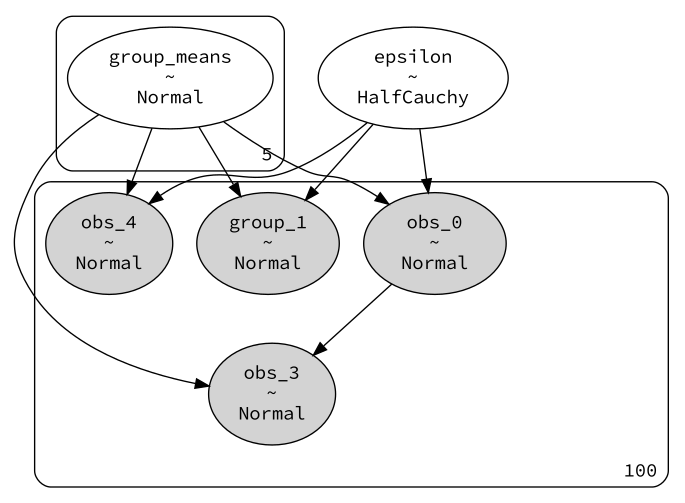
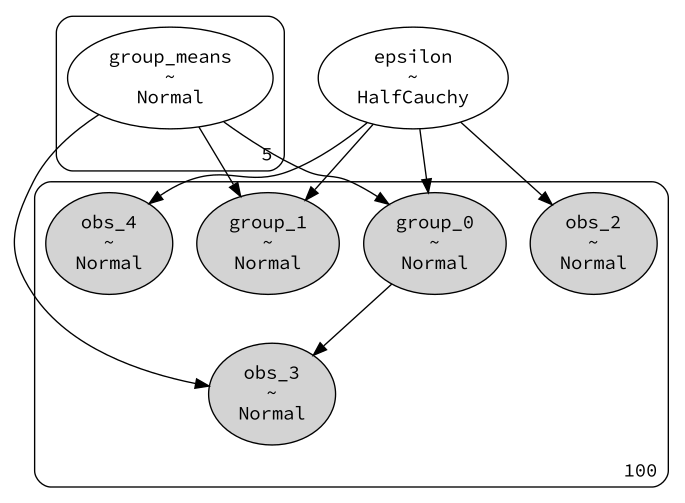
(142, 155) -> none
(435, 244) -> (435, 244)
none -> (594, 244)
